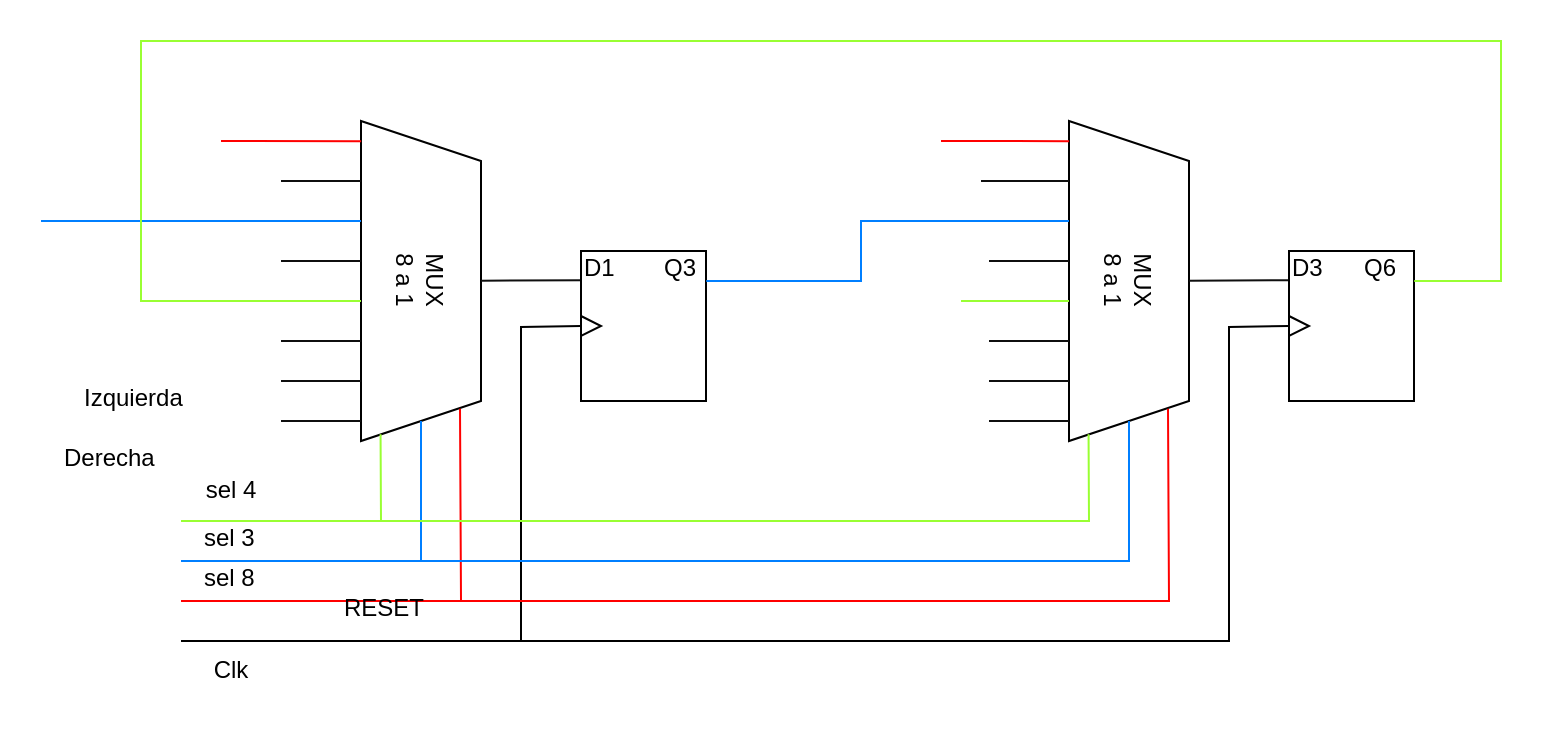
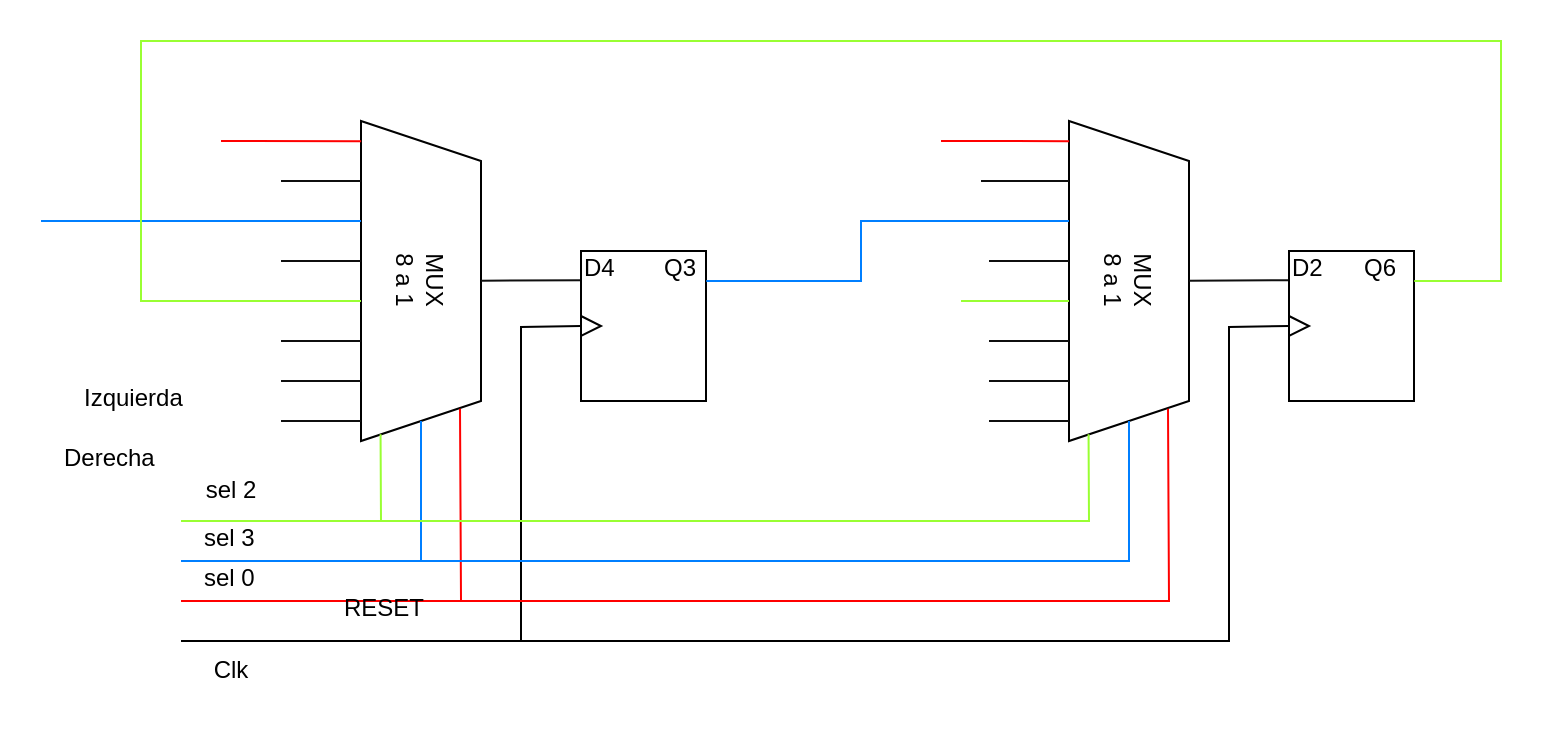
(598, 269) -> (598, 269)
(1306, 269) -> (1306, 269)
(232, 491) -> (232, 491)
(232, 579) -> (232, 579)
